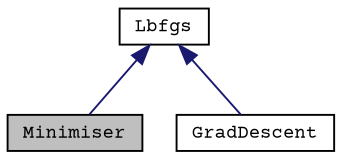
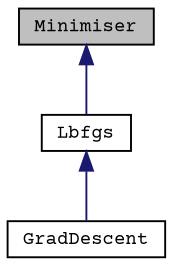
(113, 87) -> (86, 90)
